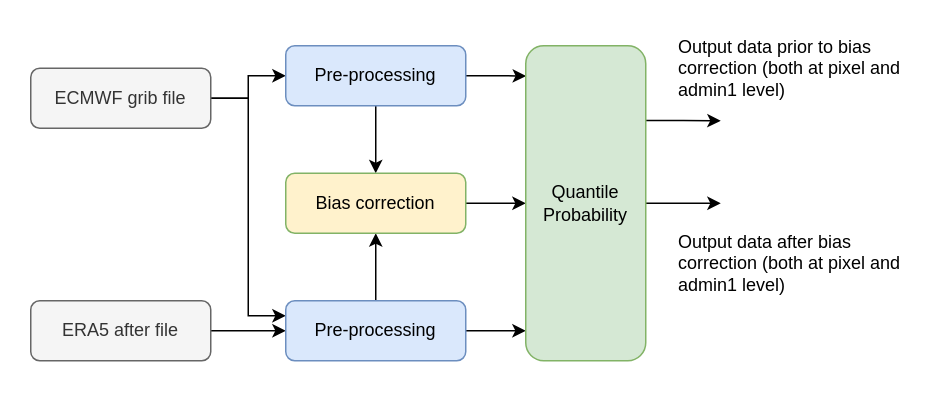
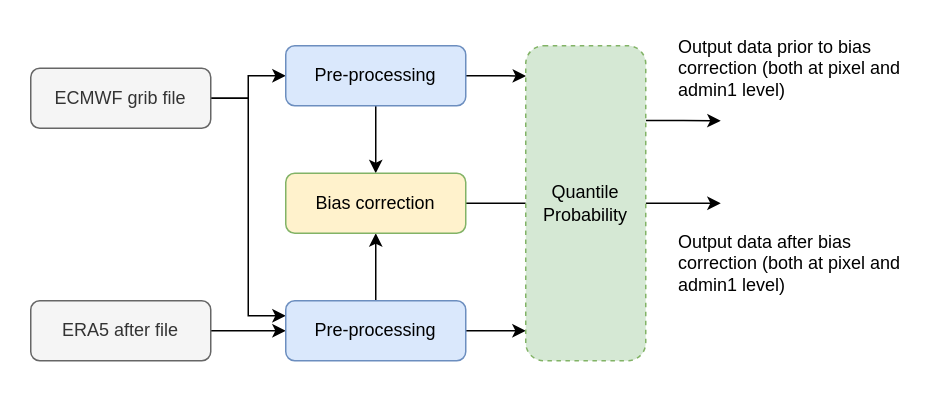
(514, 203) -> (519, 203)
(586, 203) -> (586, 203)
